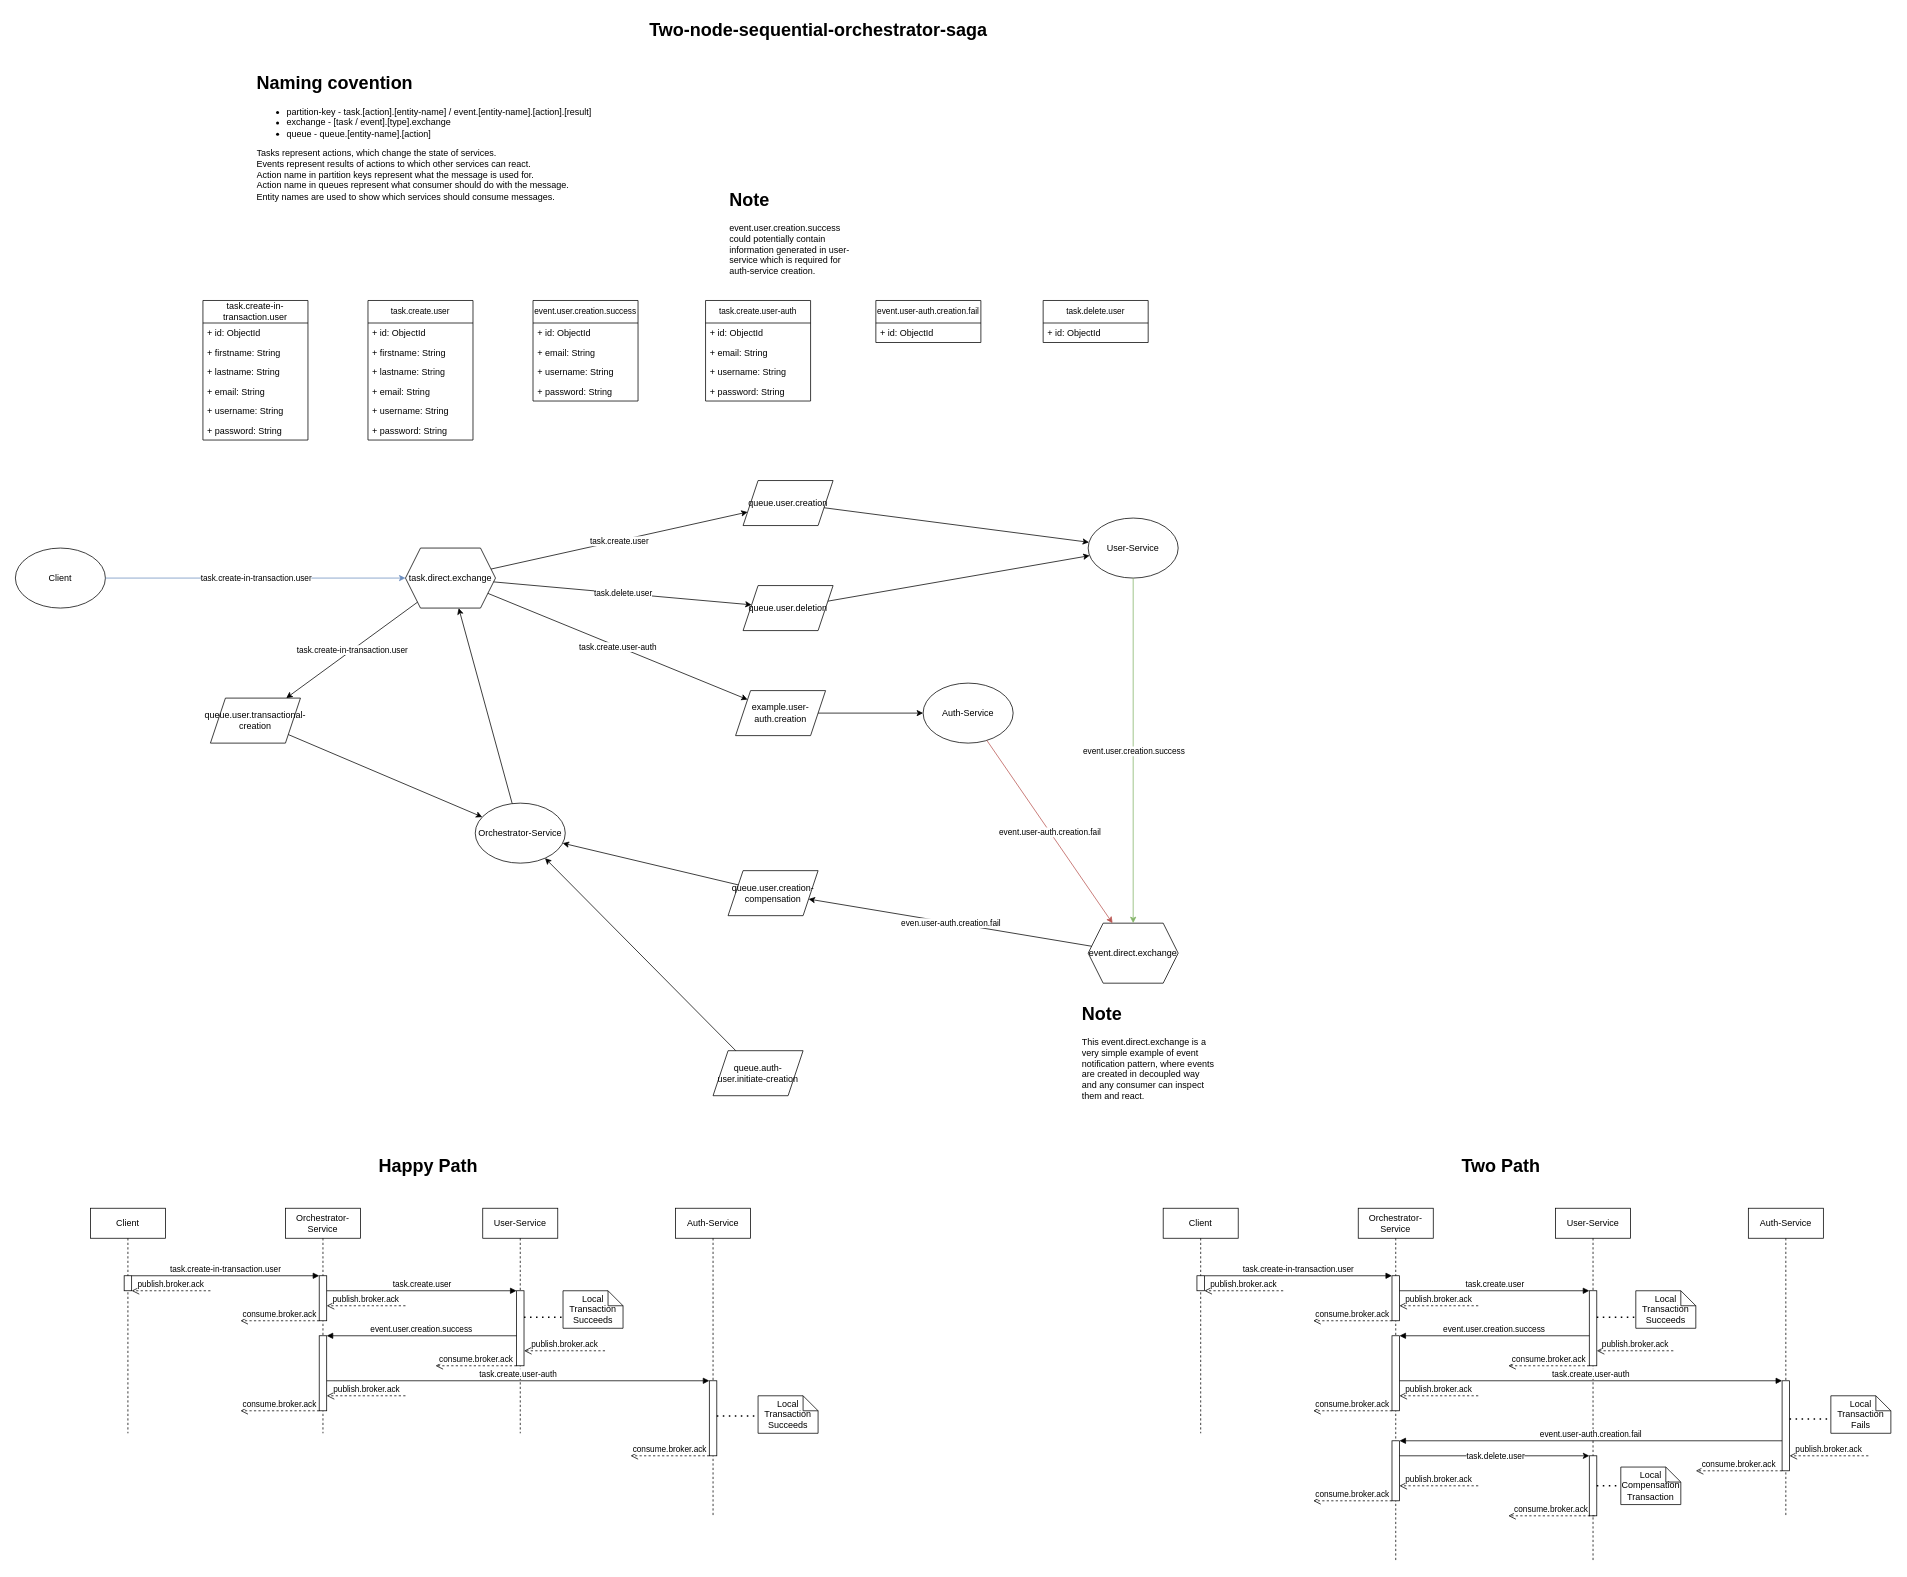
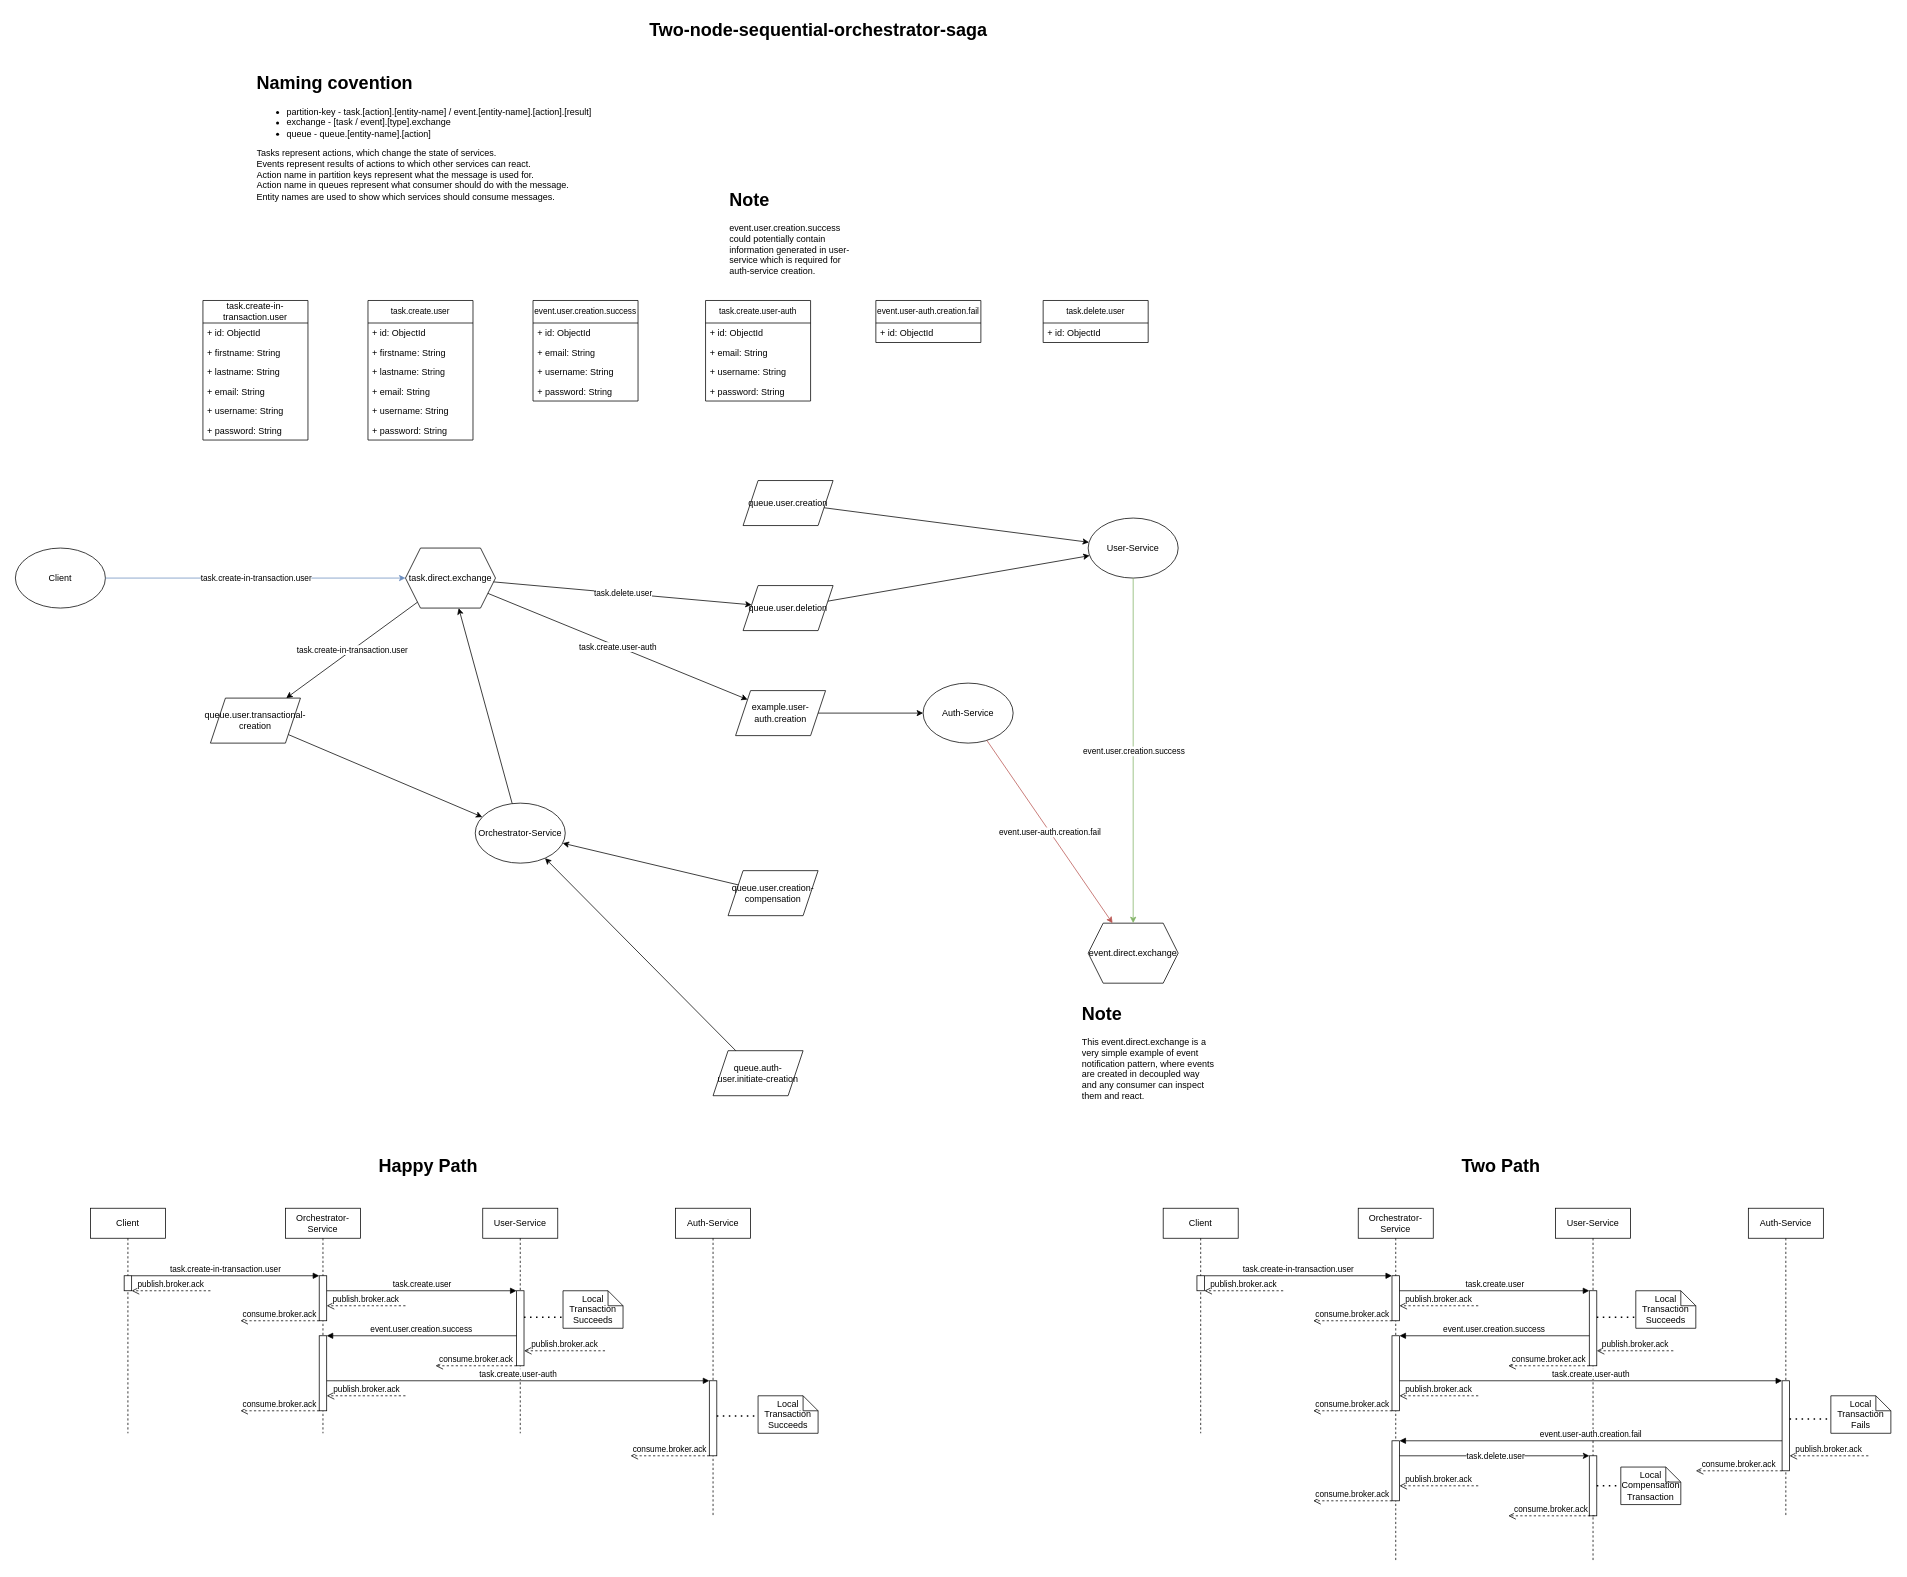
(616, 541) -> none
(952, 923) -> none
